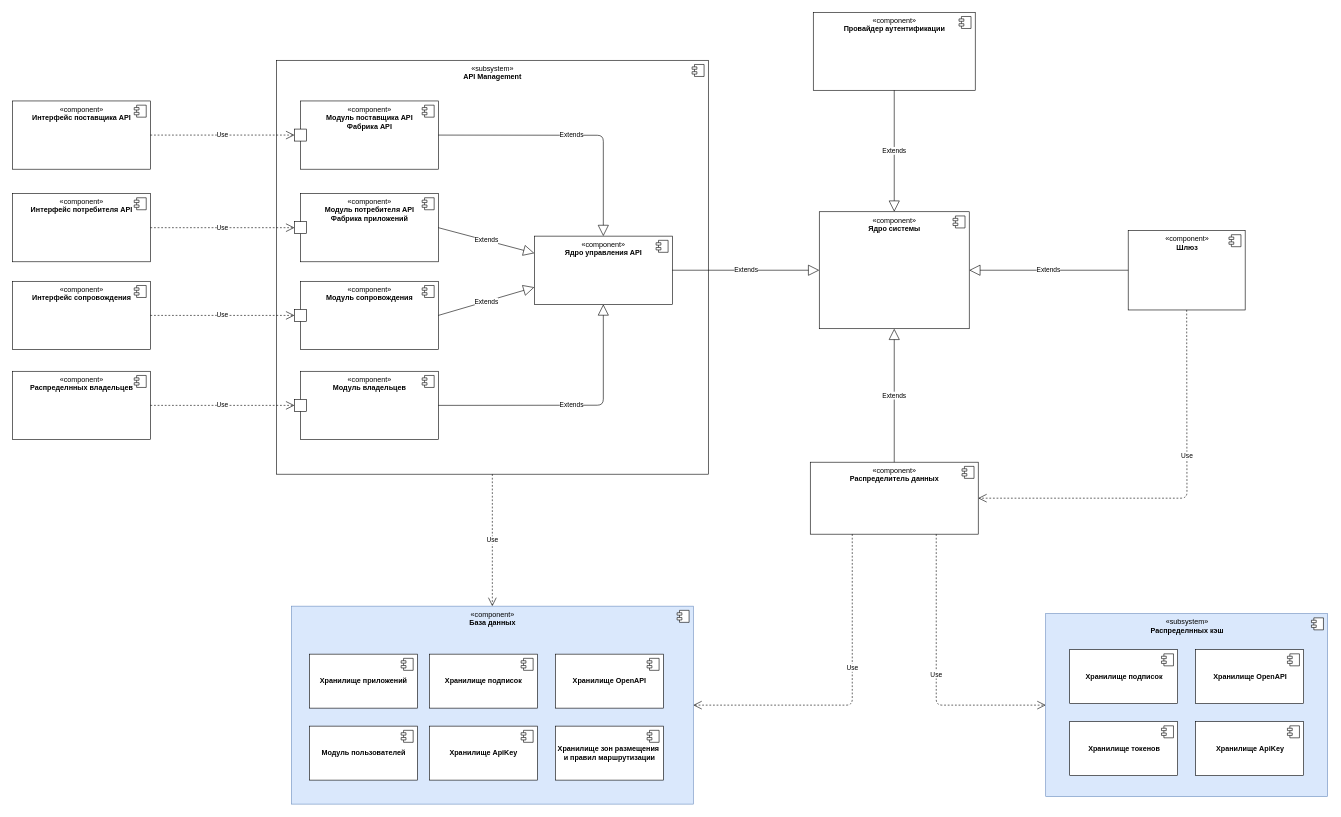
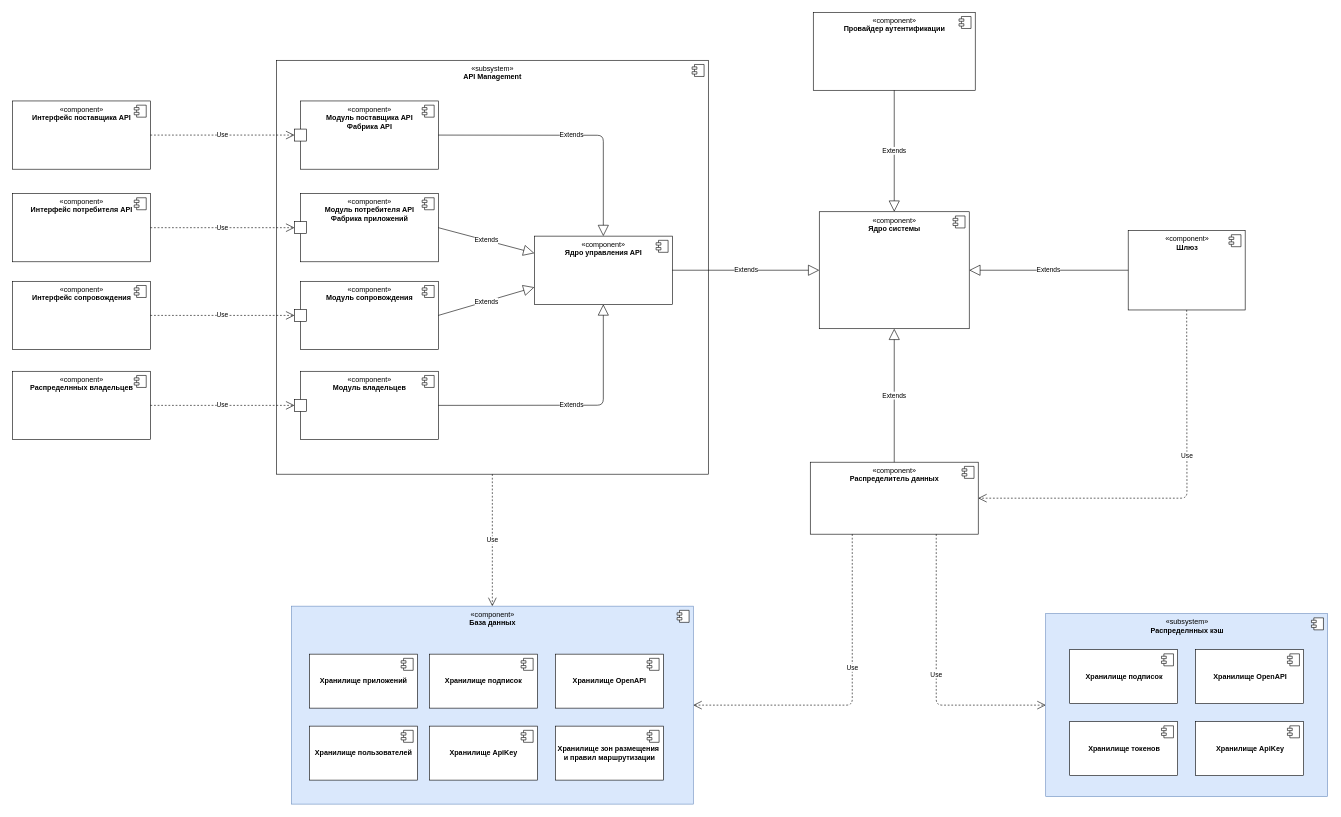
(364, 753) -> (364, 753)
